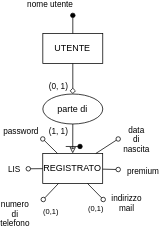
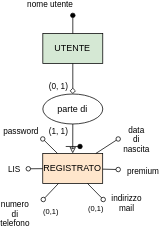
(73, 49) -> (73, 49)
(73, 169) -> (73, 169)
